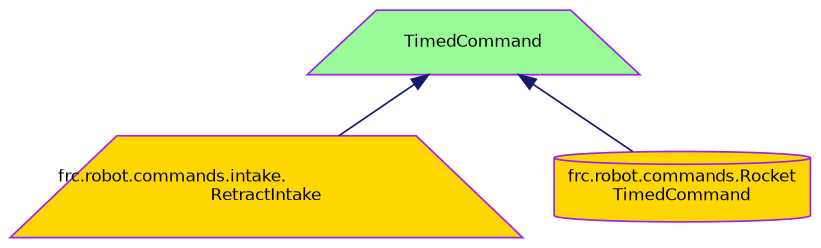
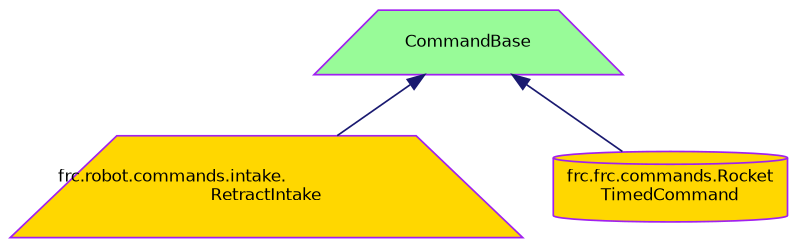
(474, 42) -> (468, 42)
(682, 187) -> (670, 187)
